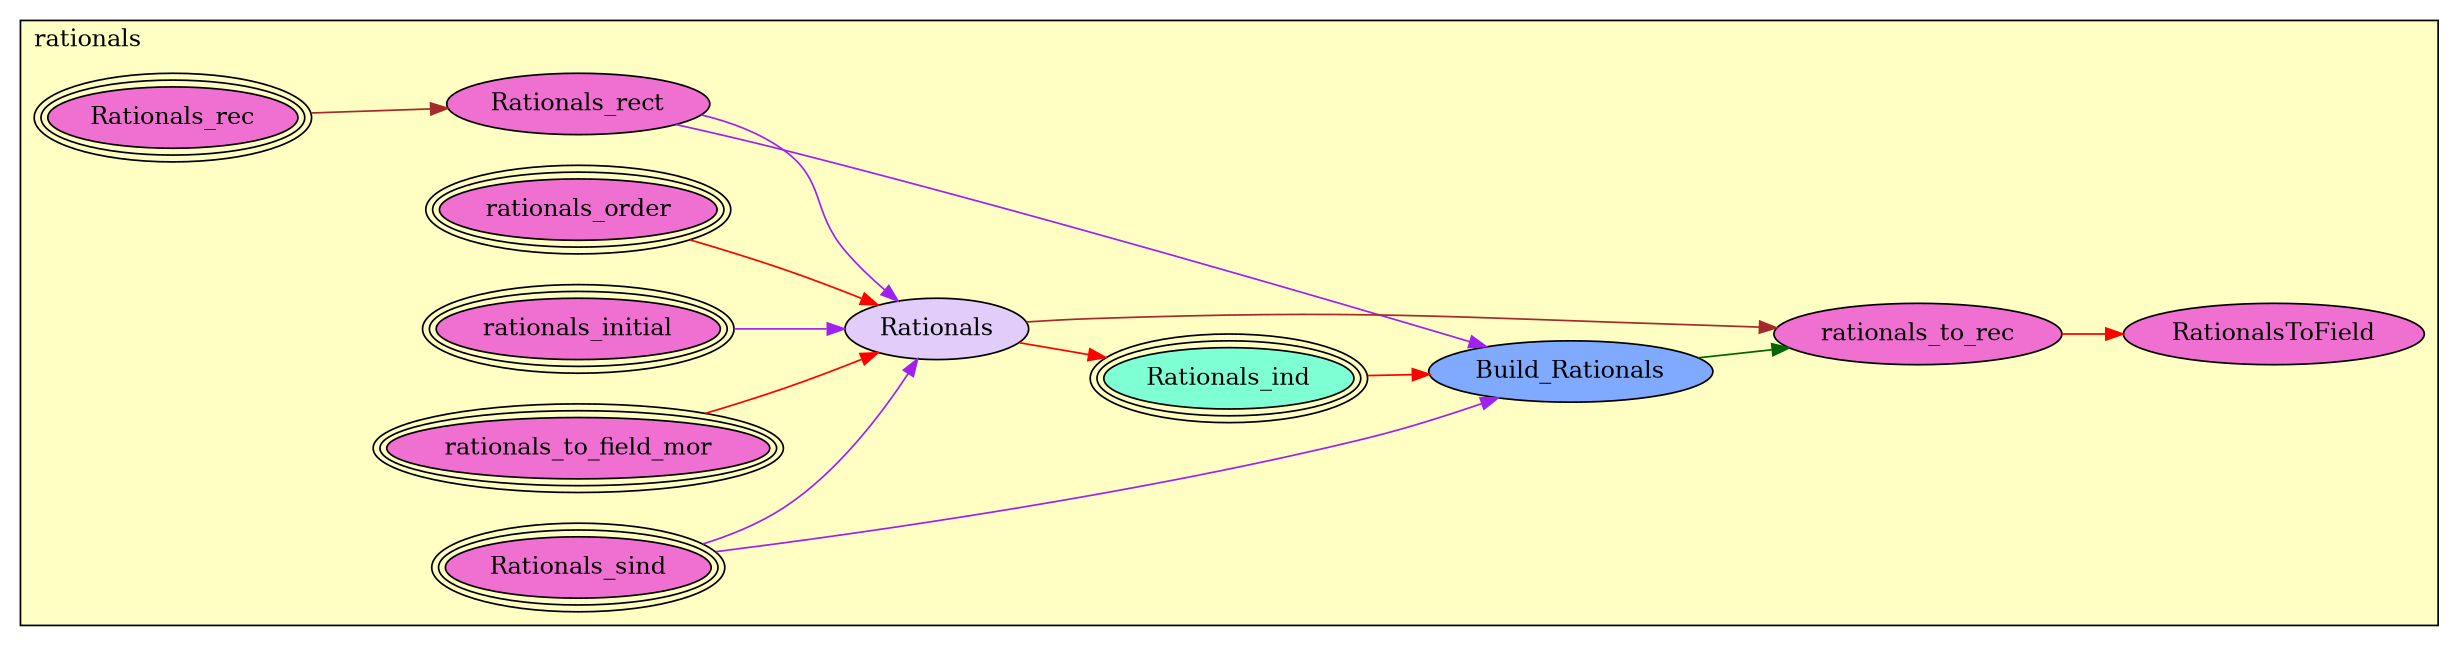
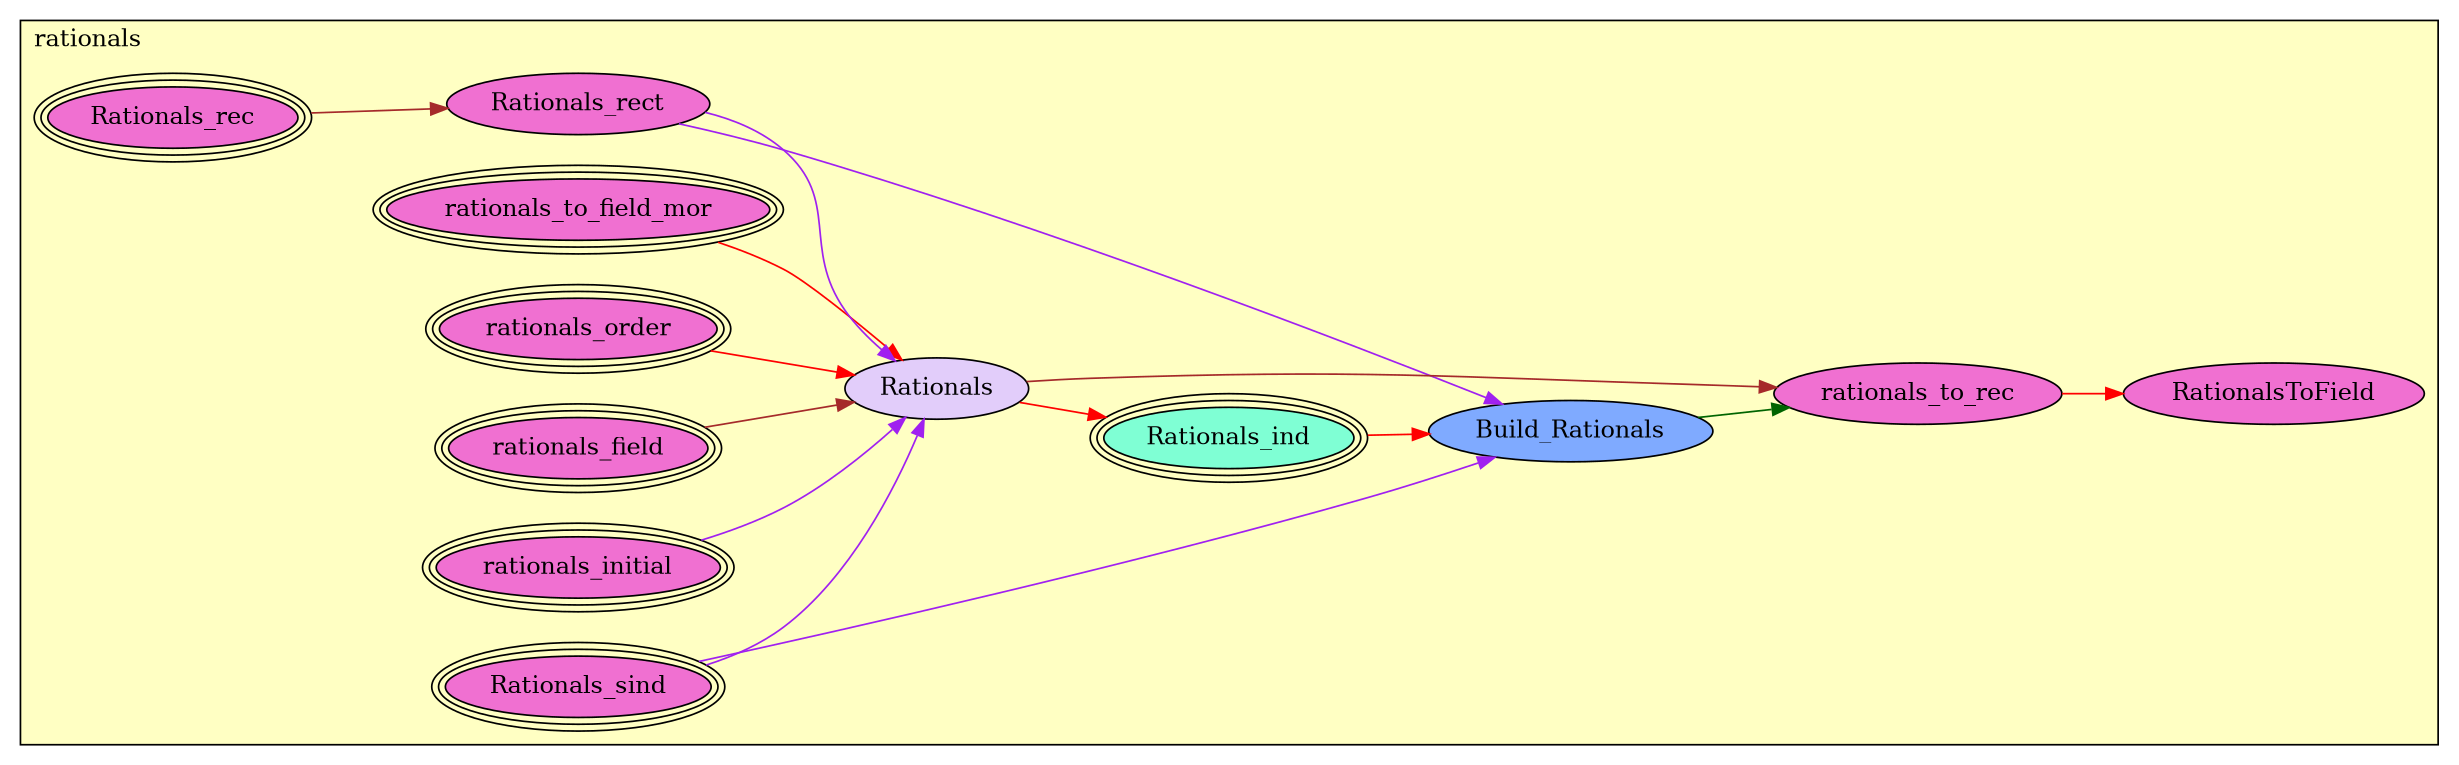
none -> (578, 448)
